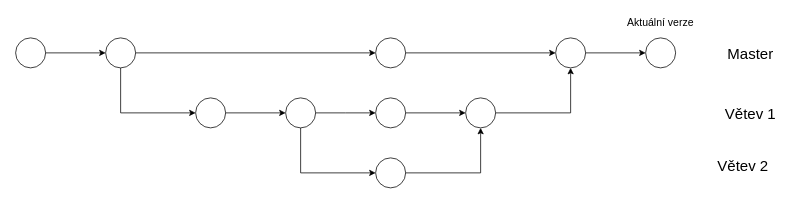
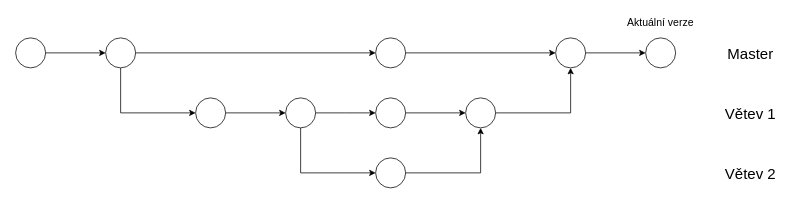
(743, 165) -> (750, 173)
